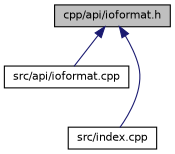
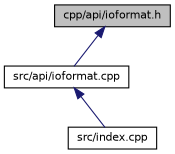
(139, 82) -> (93, 112)
